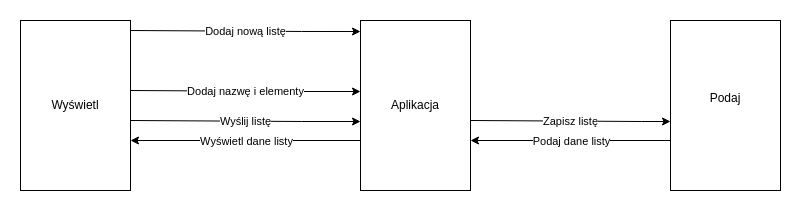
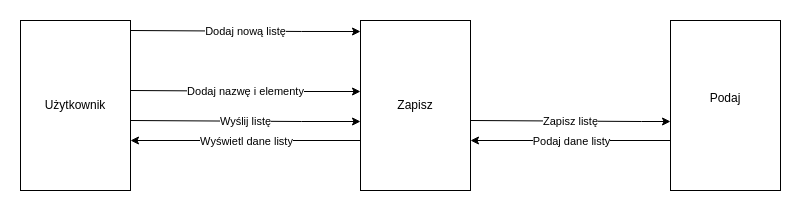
(76, 106) -> (76, 106)
(416, 106) -> (416, 106)
